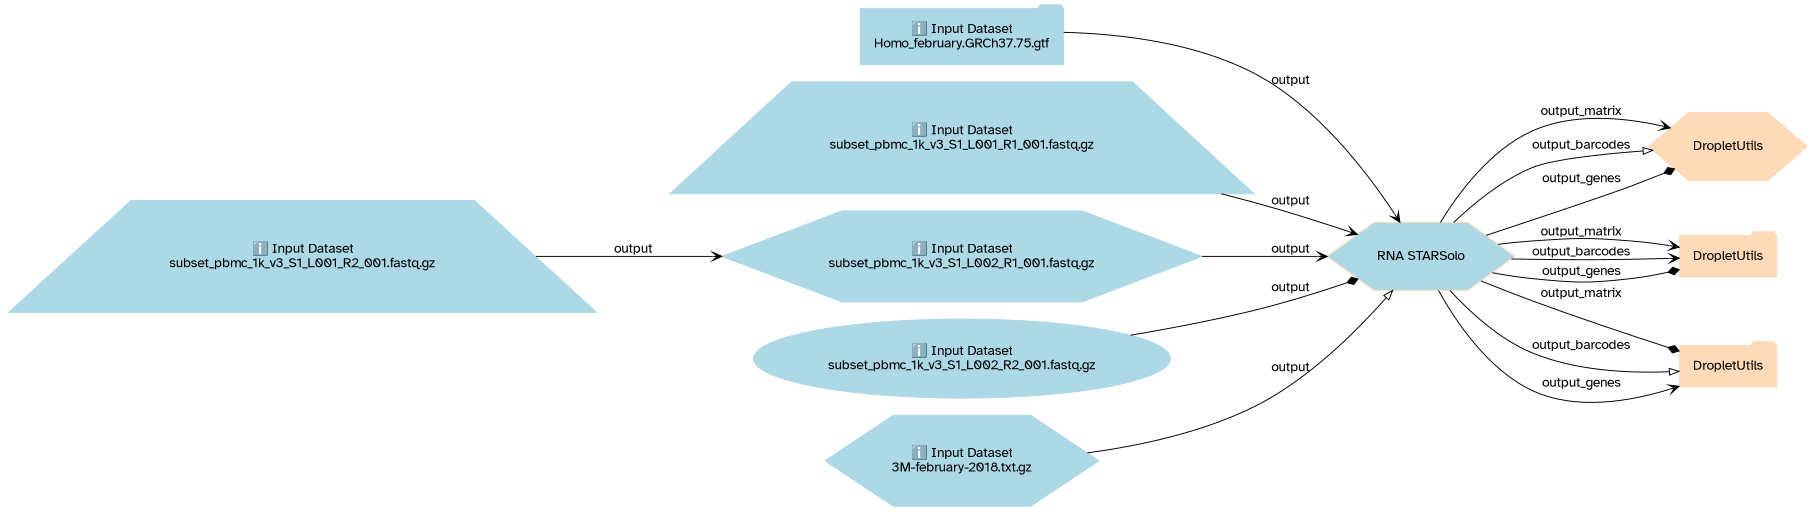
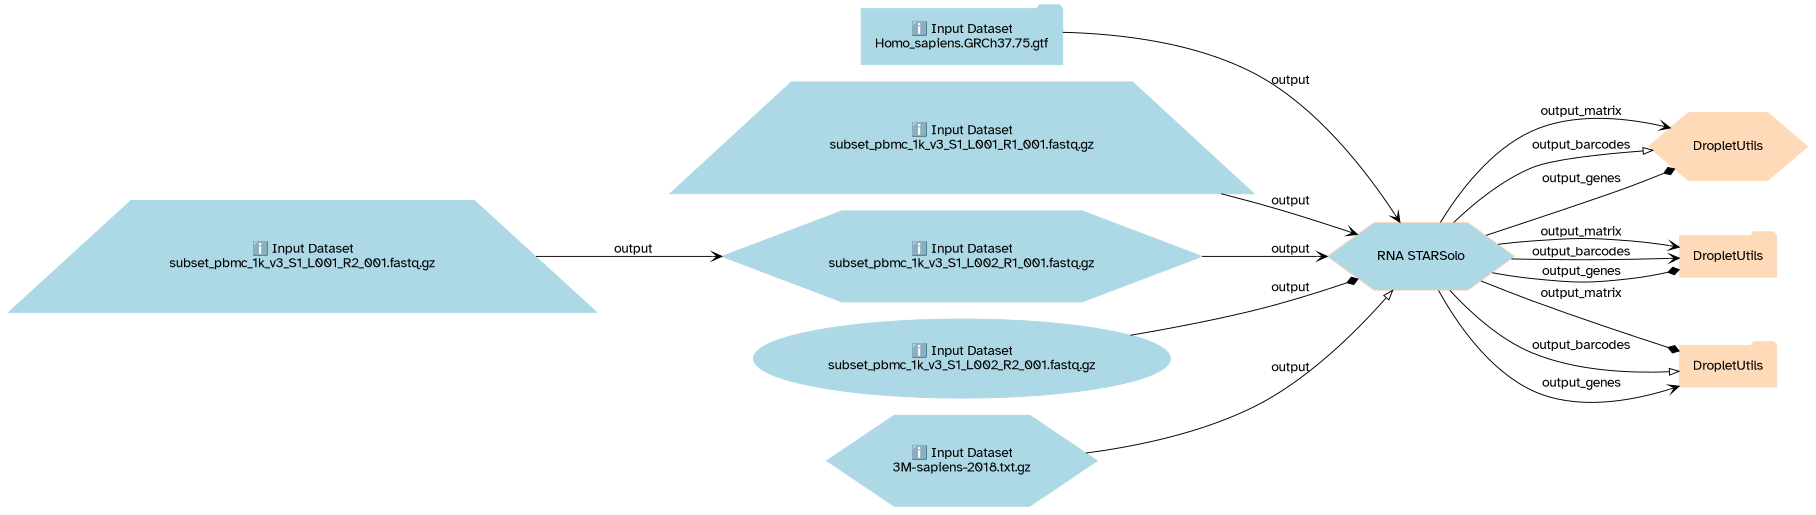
(962, 37) -> (962, 37)
(962, 461) -> (962, 461)
